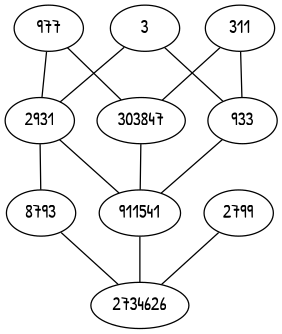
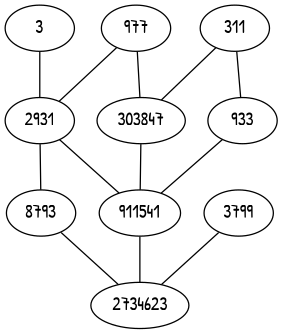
(198, 78) -> none
(239, 213) -> (239, 213)
(140, 305) -> (140, 305)
